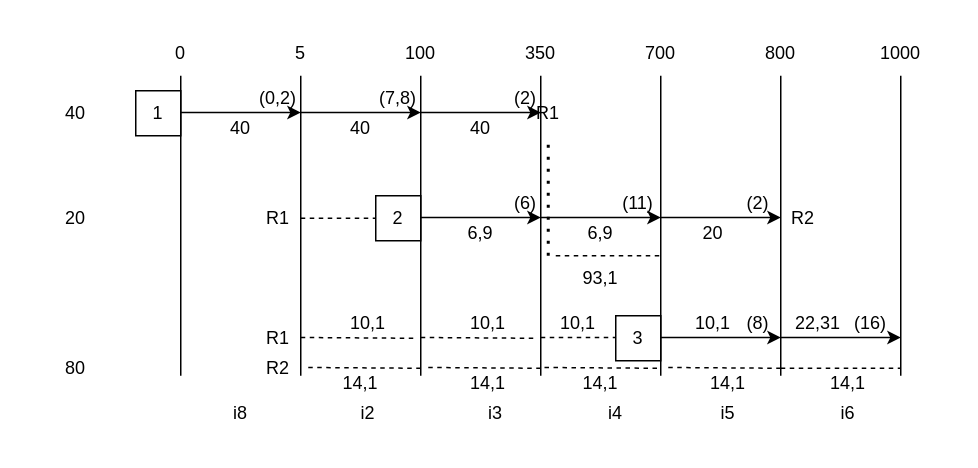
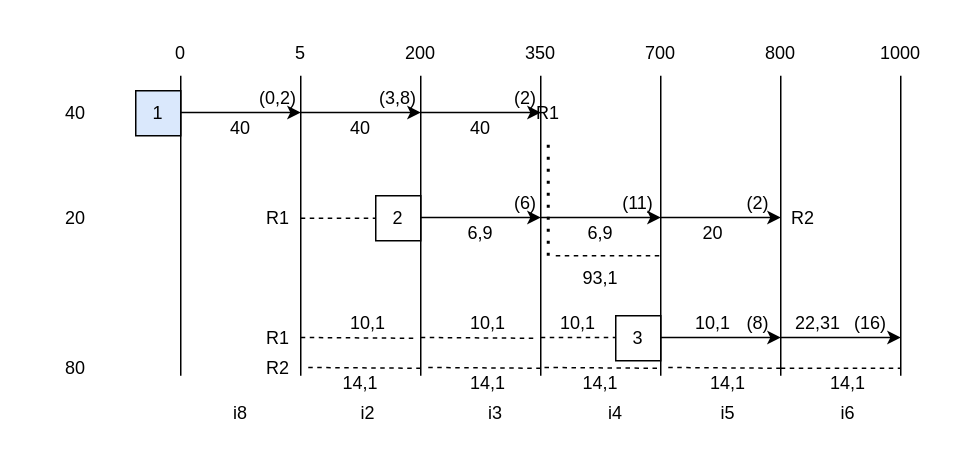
(421, 53) -> (421, 53)
(398, 98) -> (398, 98)
(158, 113) -> (158, 113)
